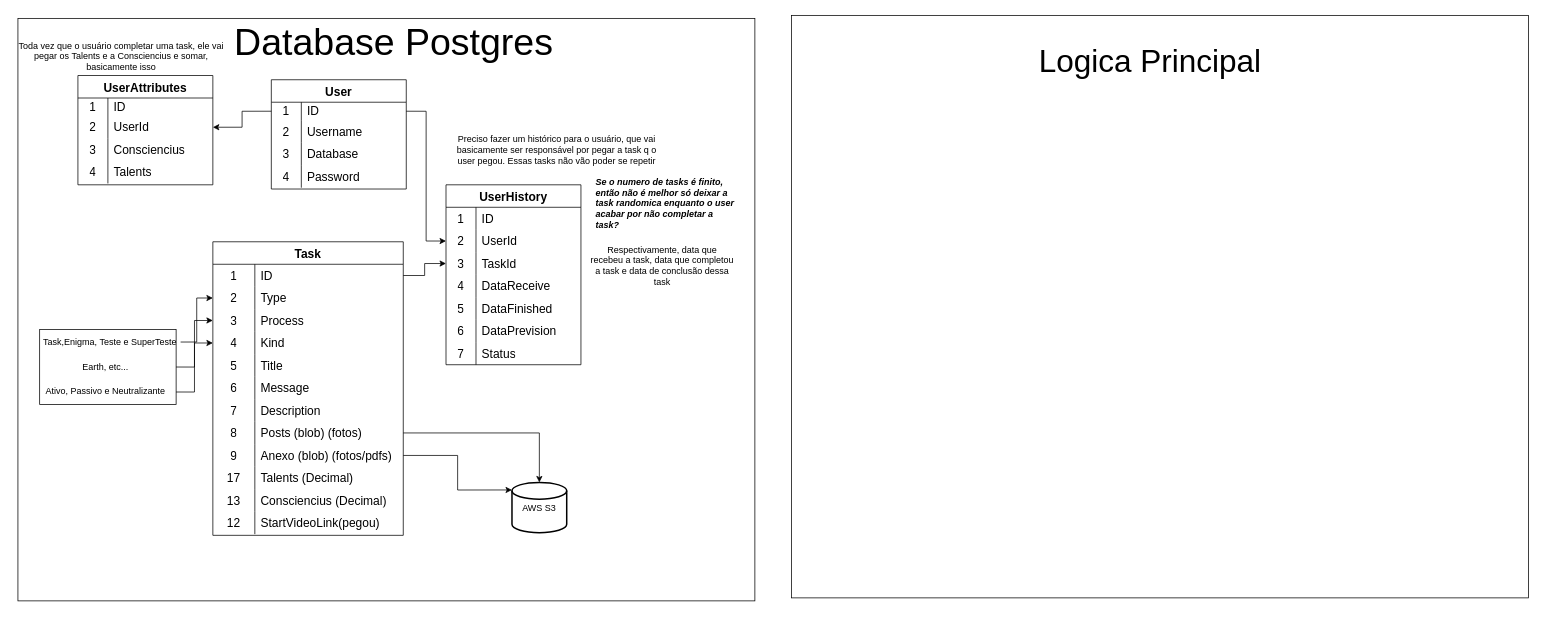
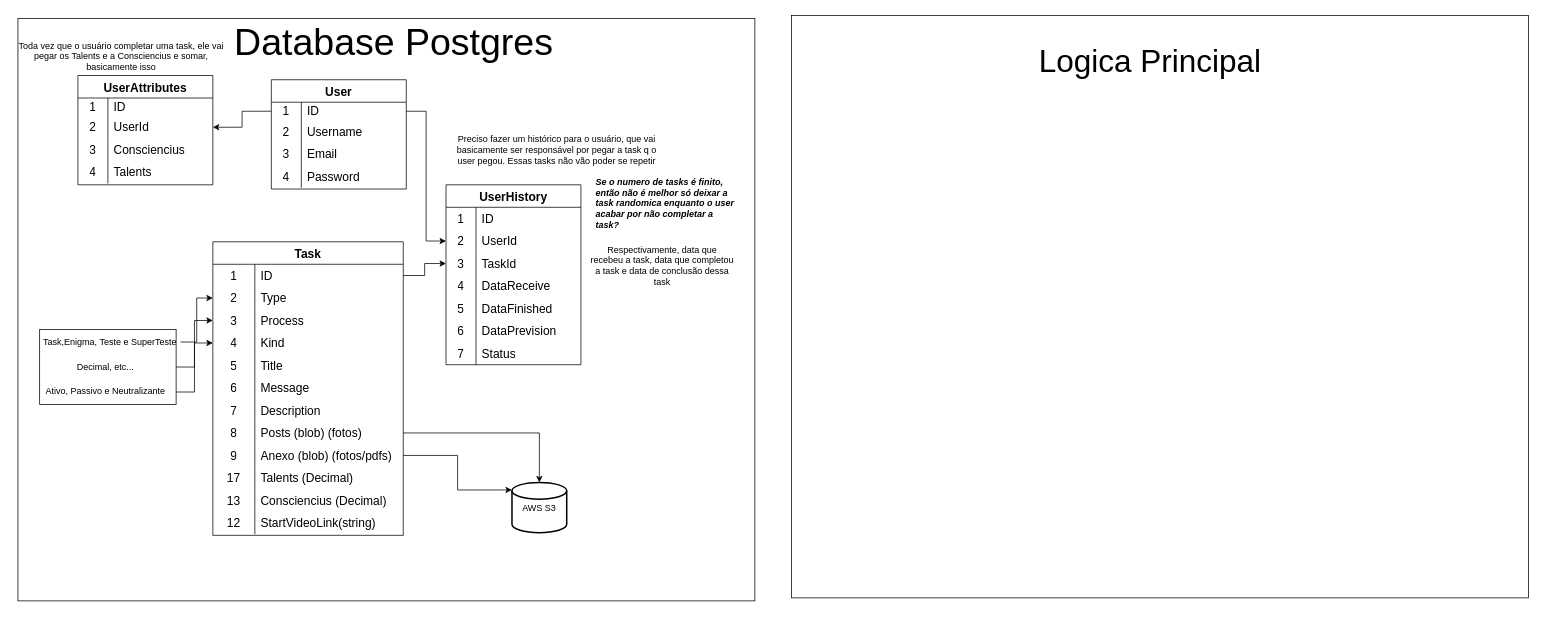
(334, 154) -> (321, 154)
(105, 367) -> (105, 367)
(328, 523) -> (330, 523)
